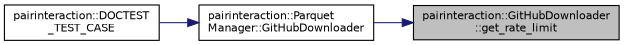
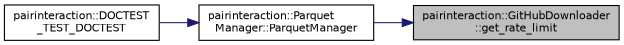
(82, 23) -> (82, 23)
(286, 23) -> (286, 23)
